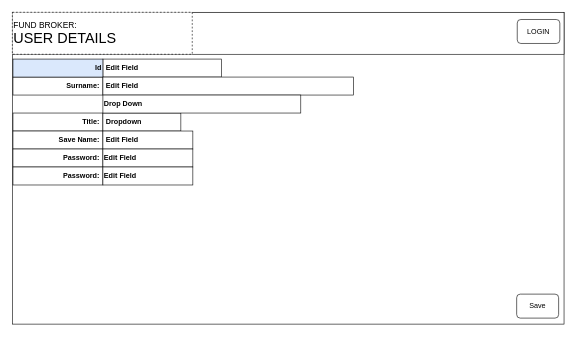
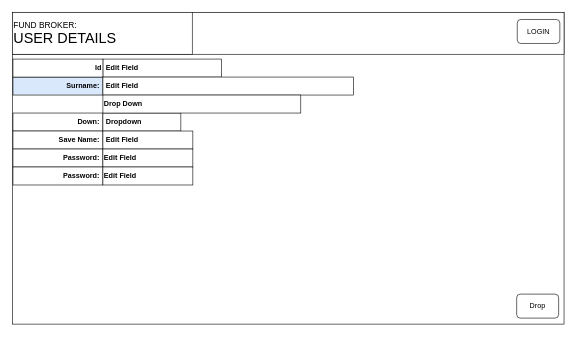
(102, 33) -> (102, 33)
(58, 68) -> (58, 68)
(58, 86) -> (58, 86)
(92, 122) -> (93, 122)
(538, 306) -> (538, 306)
